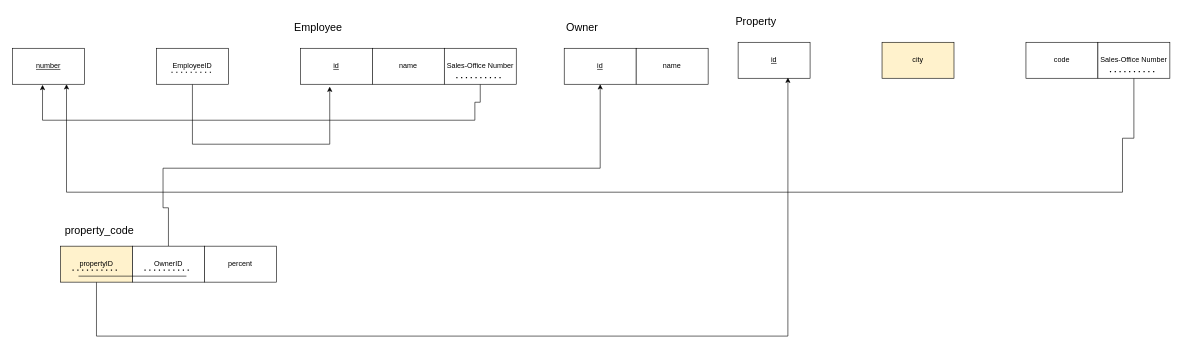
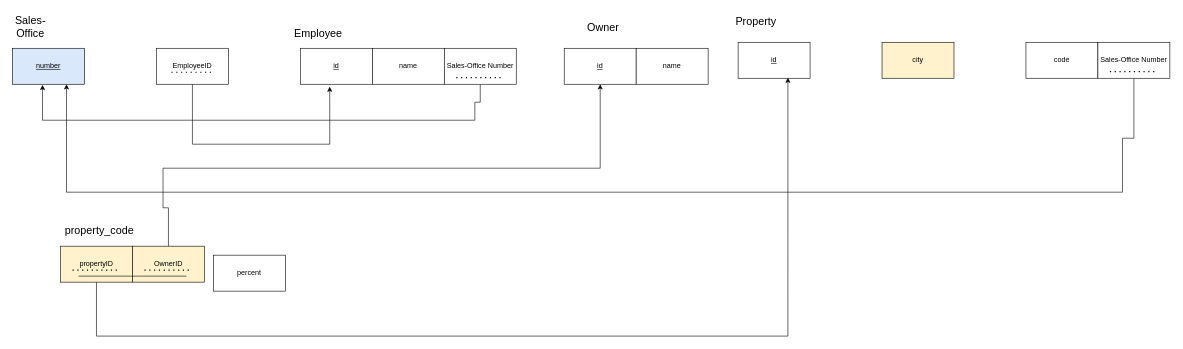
none -> (30, 27)
(318, 27) -> (318, 33)
(582, 27) -> (603, 27)
(48, 66) -> (48, 66)
(168, 264) -> (168, 264)
(240, 264) -> (249, 273)
